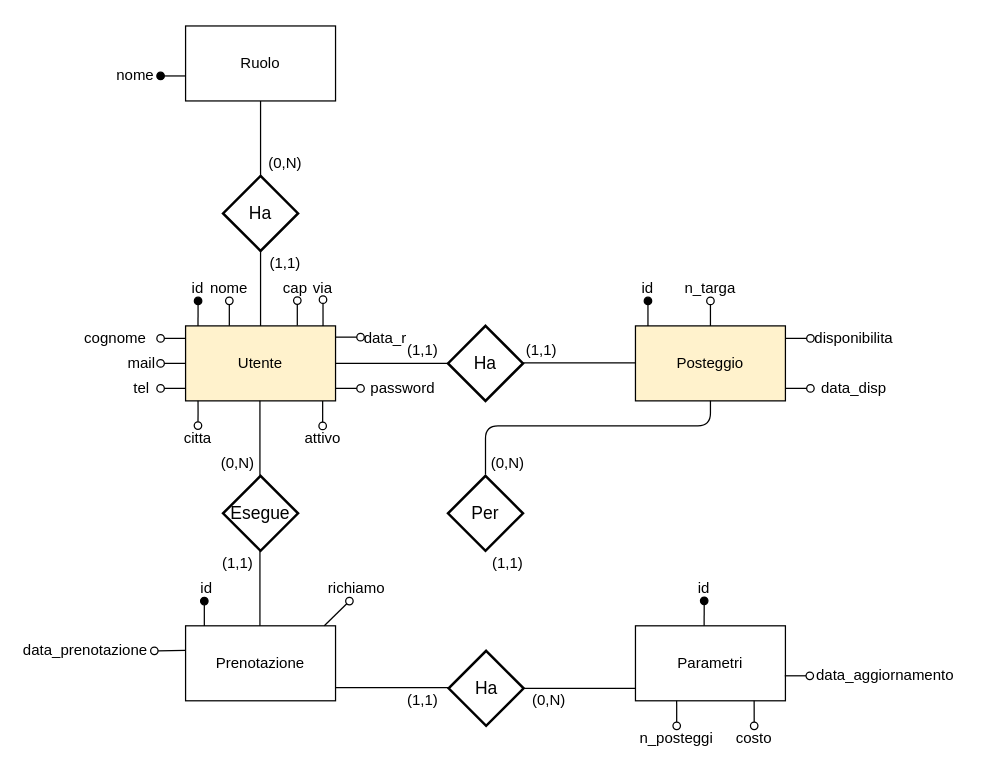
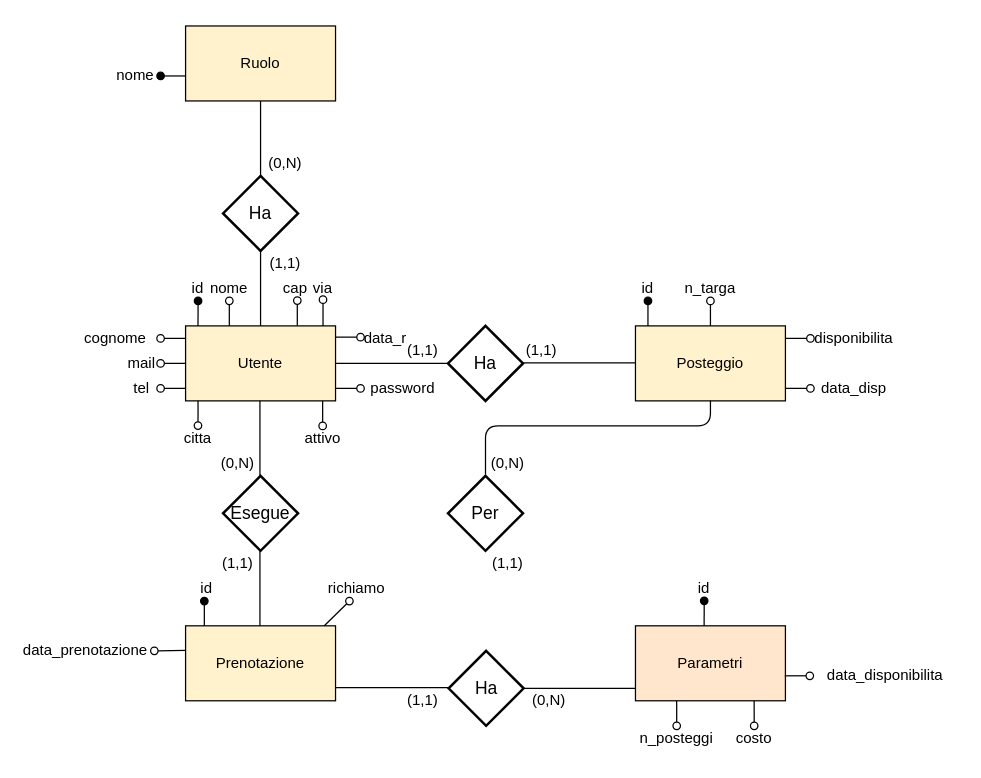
(261, 63) -> (261, 63)
(261, 663) -> (261, 663)
(711, 663) -> (711, 663)
(886, 676) -> (886, 676)
